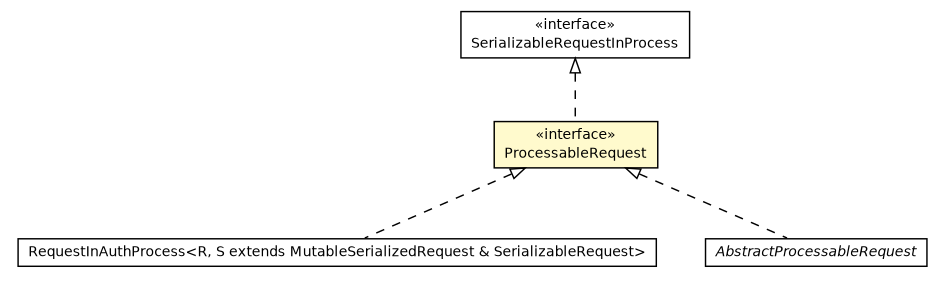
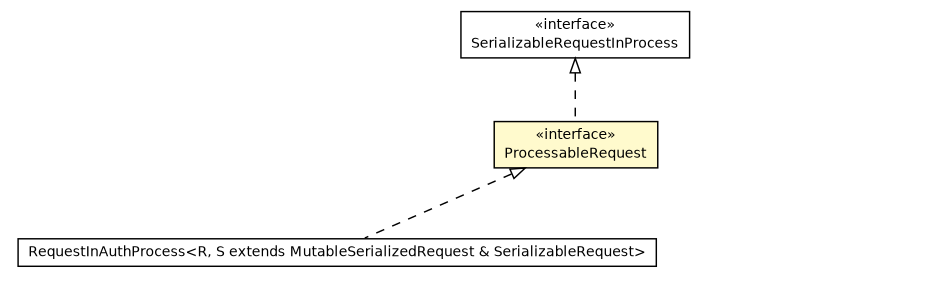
(816, 252) -> none
